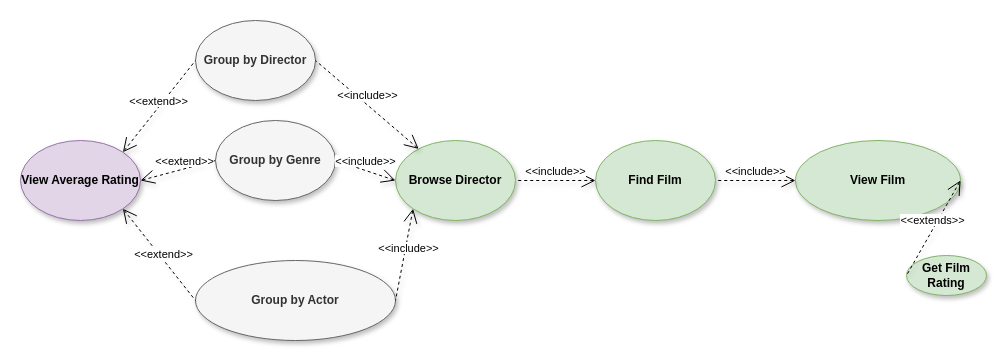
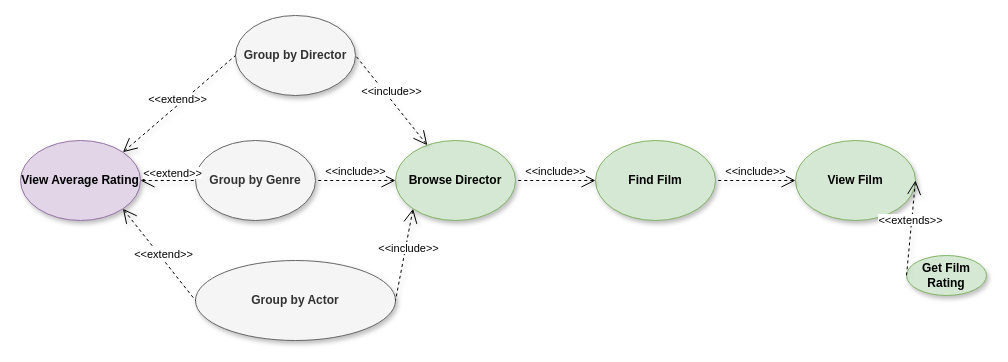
(256, 61) -> (296, 56)
(276, 161) -> (256, 181)
(878, 181) -> (856, 181)
